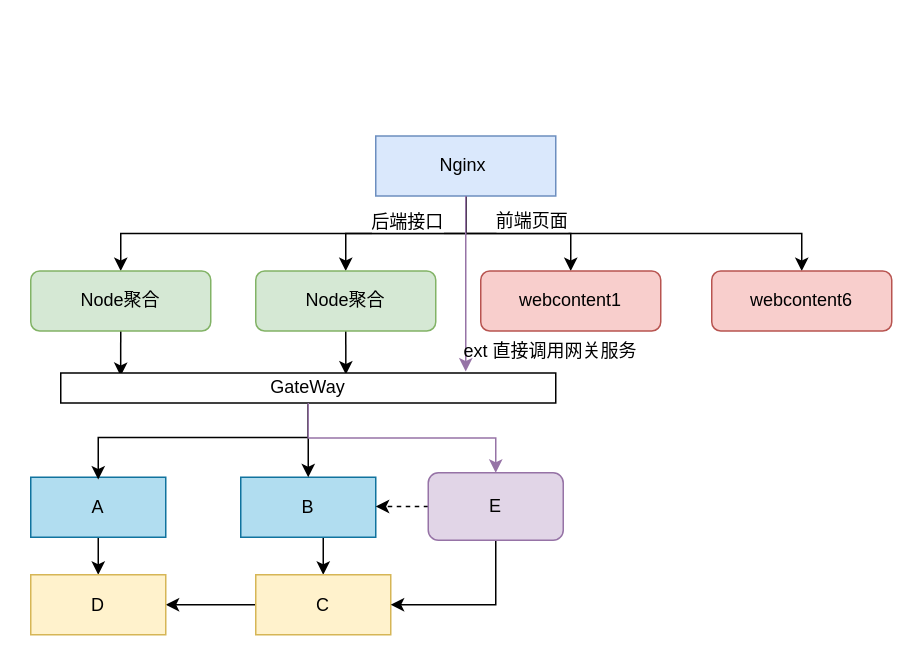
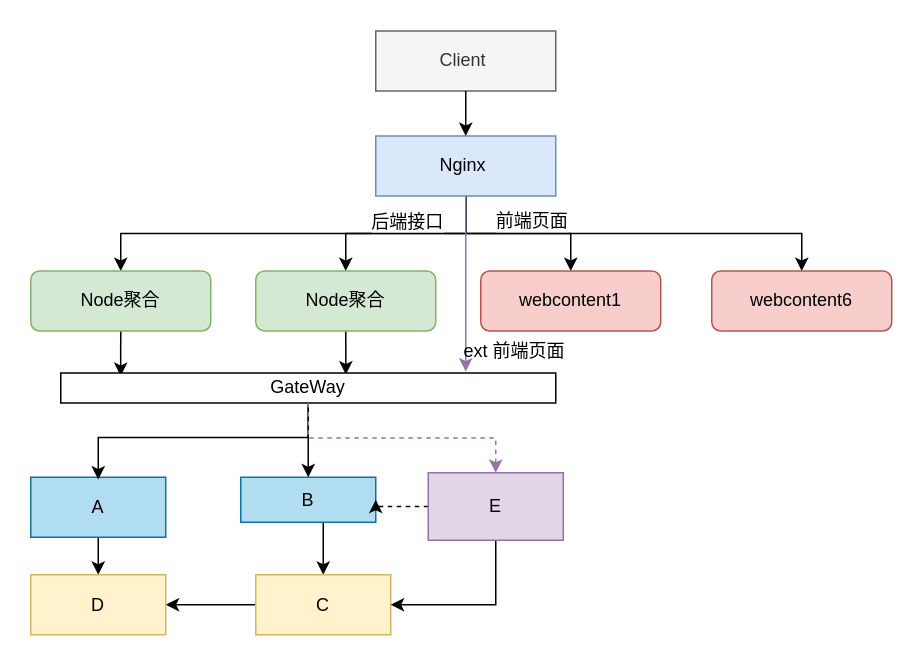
none -> (466, 61)
none -> (466, 108)
(554, 352) -> (518, 352)
(415, 438) -> (415, 438)
(496, 506) -> (496, 506)
(308, 507) -> (308, 500)
